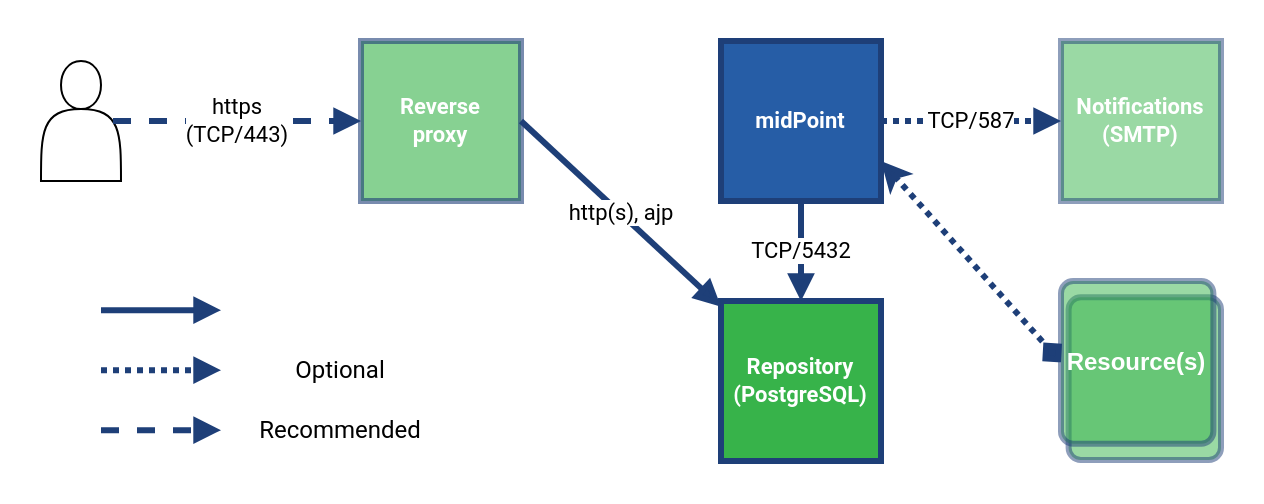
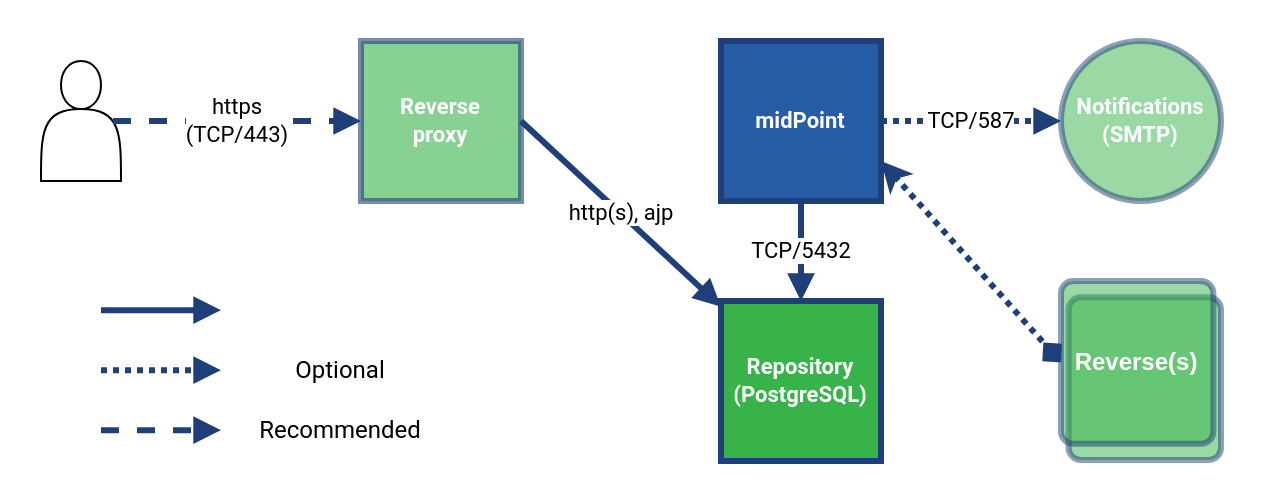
(1141, 121) -> (1141, 121)
(1137, 363) -> (1137, 363)
